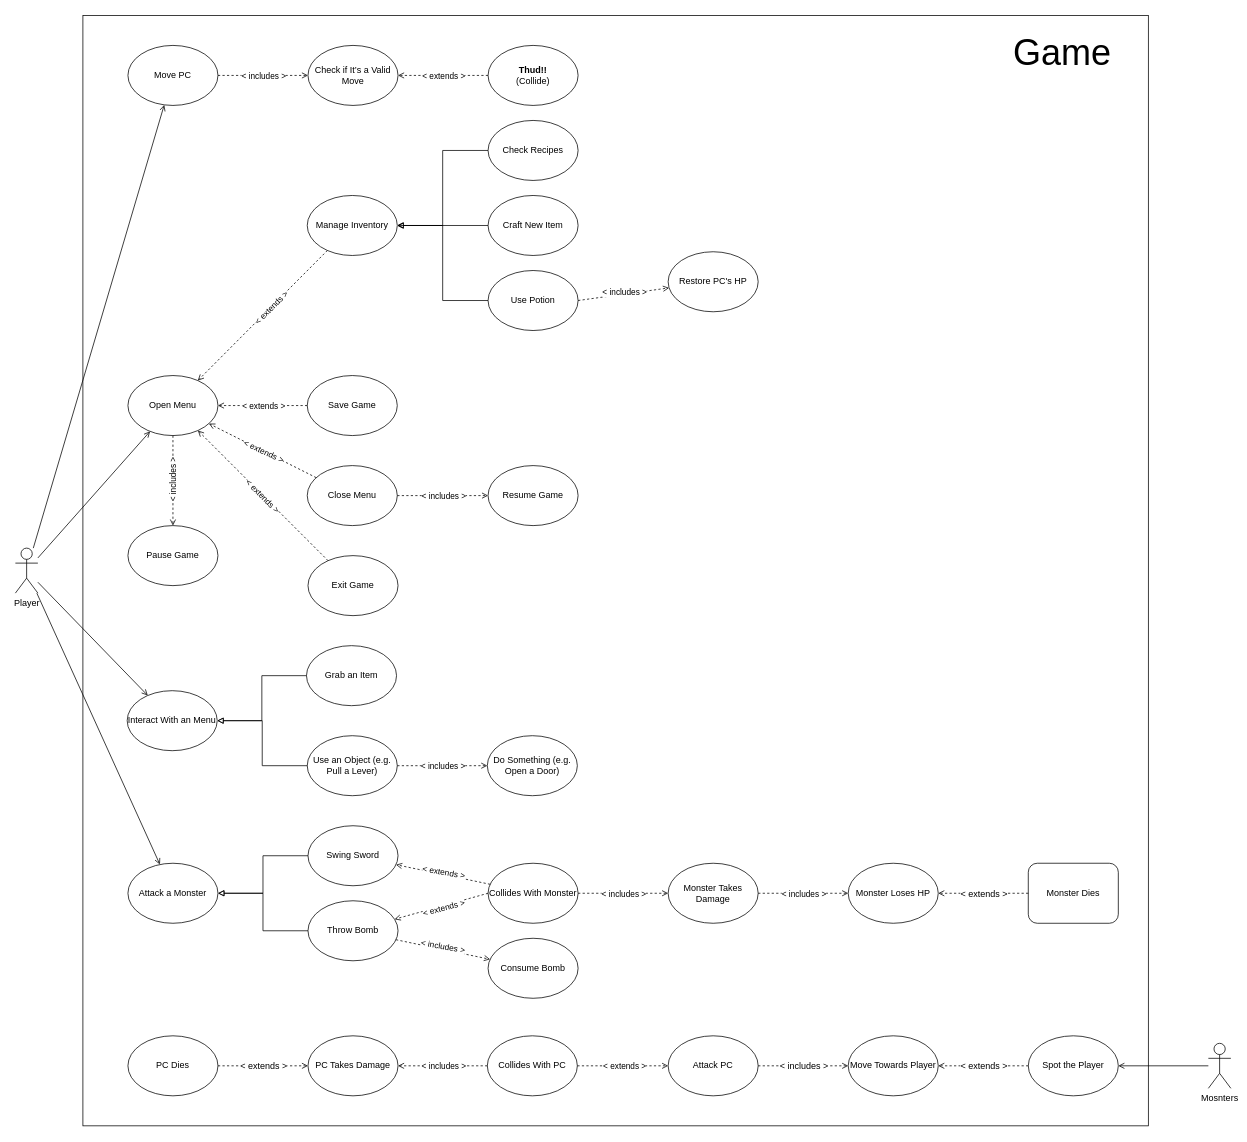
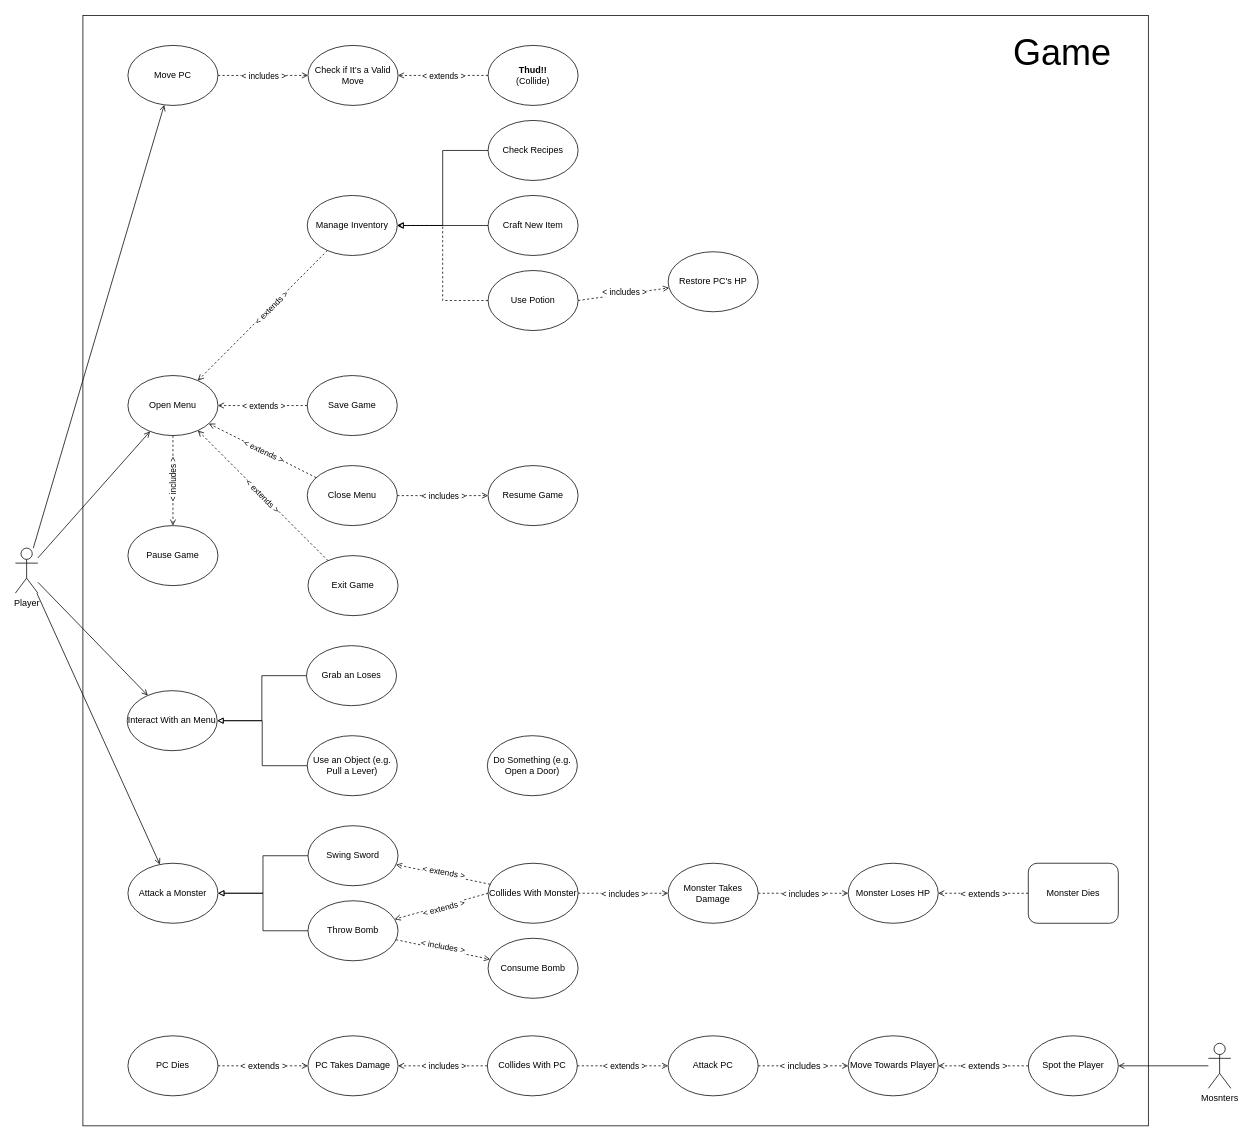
(443, 286) -> (443, 286)
(351, 675) -> (351, 675)
(441, 765) -> none
